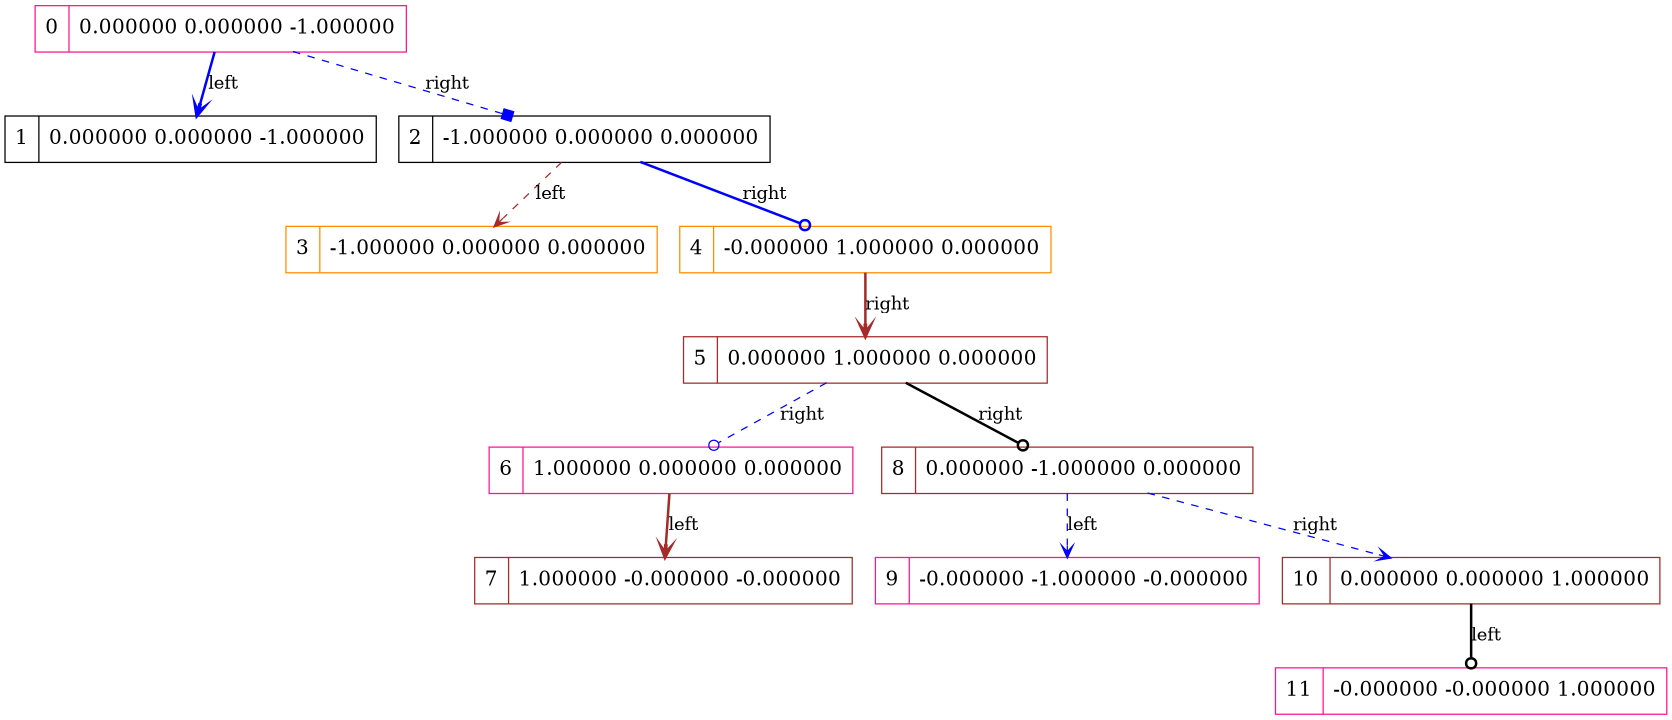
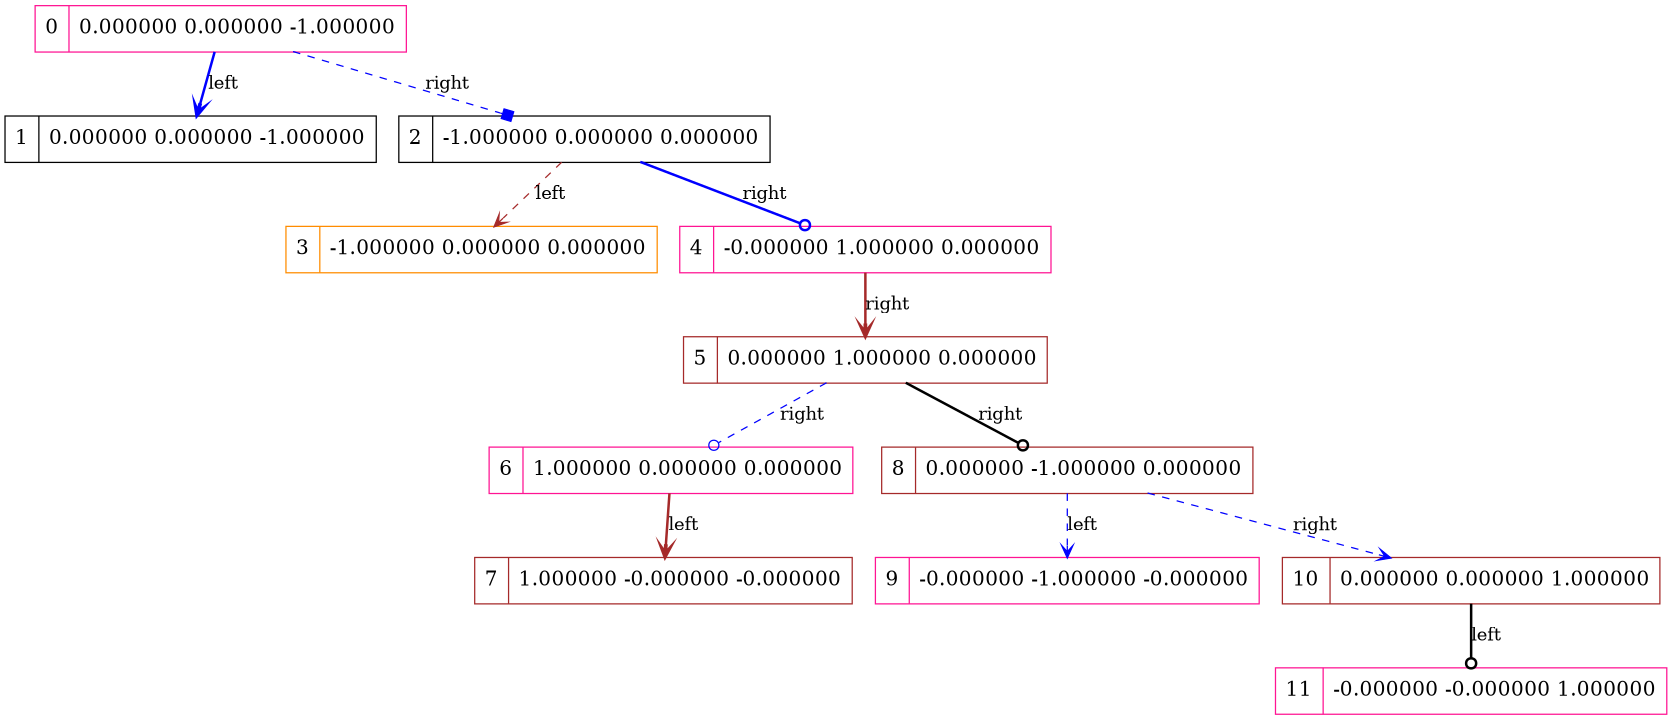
(865, 250) -> (865, 250)
